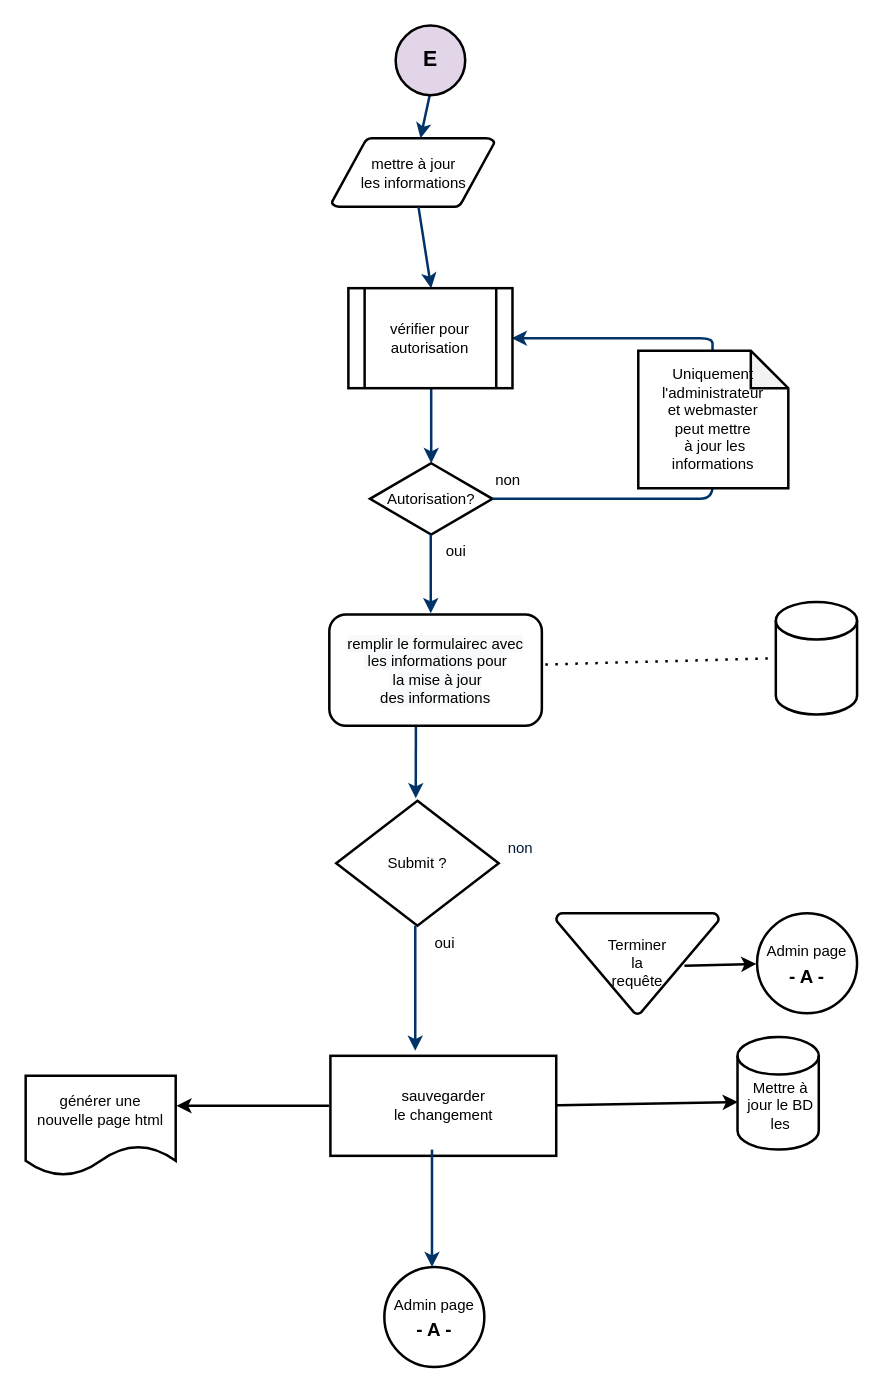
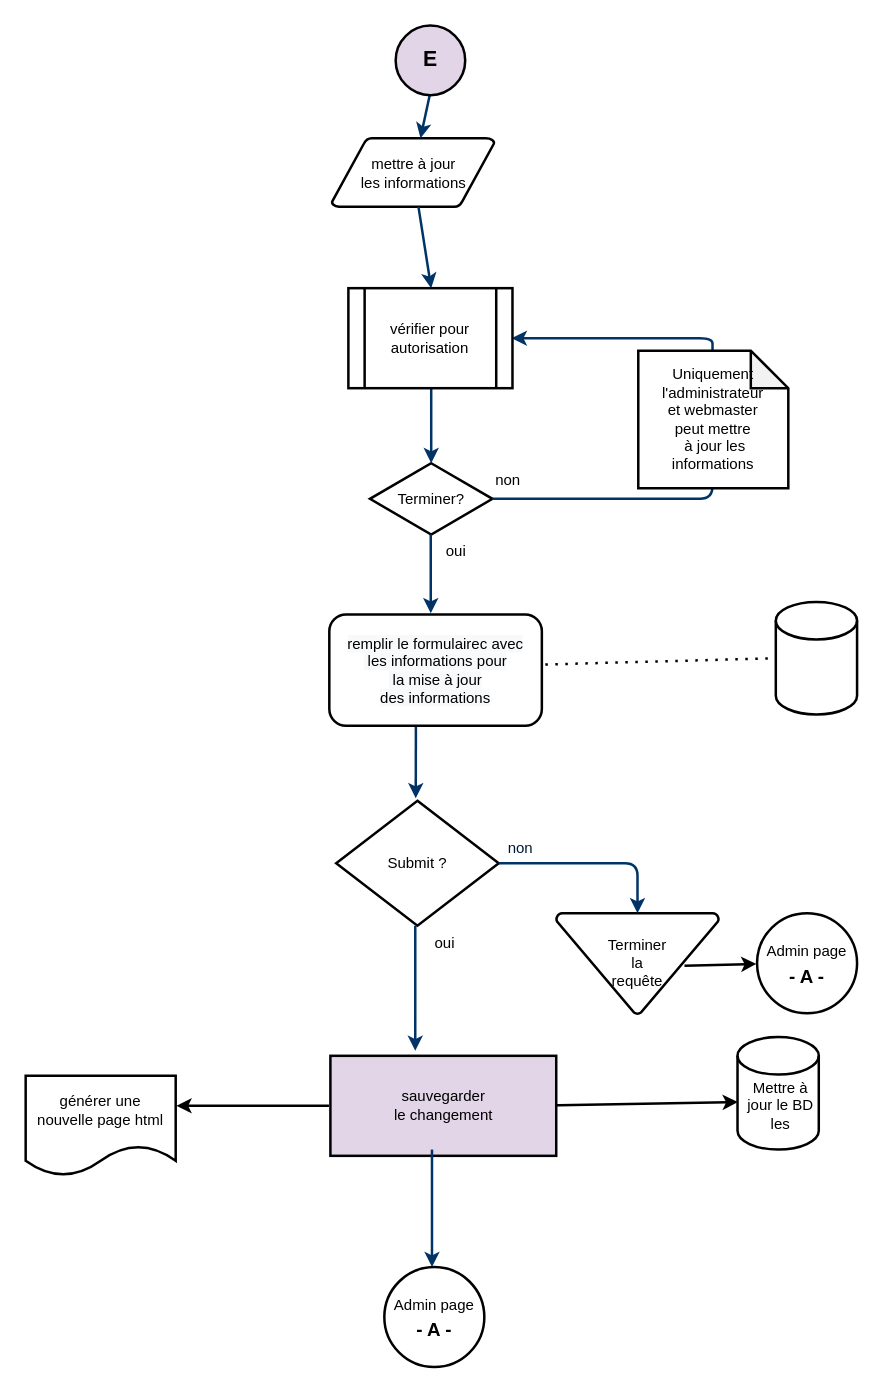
(431, 499) -> (431, 499)
none -> (582, 863)
(443, 1106) -> (443, 1106)
